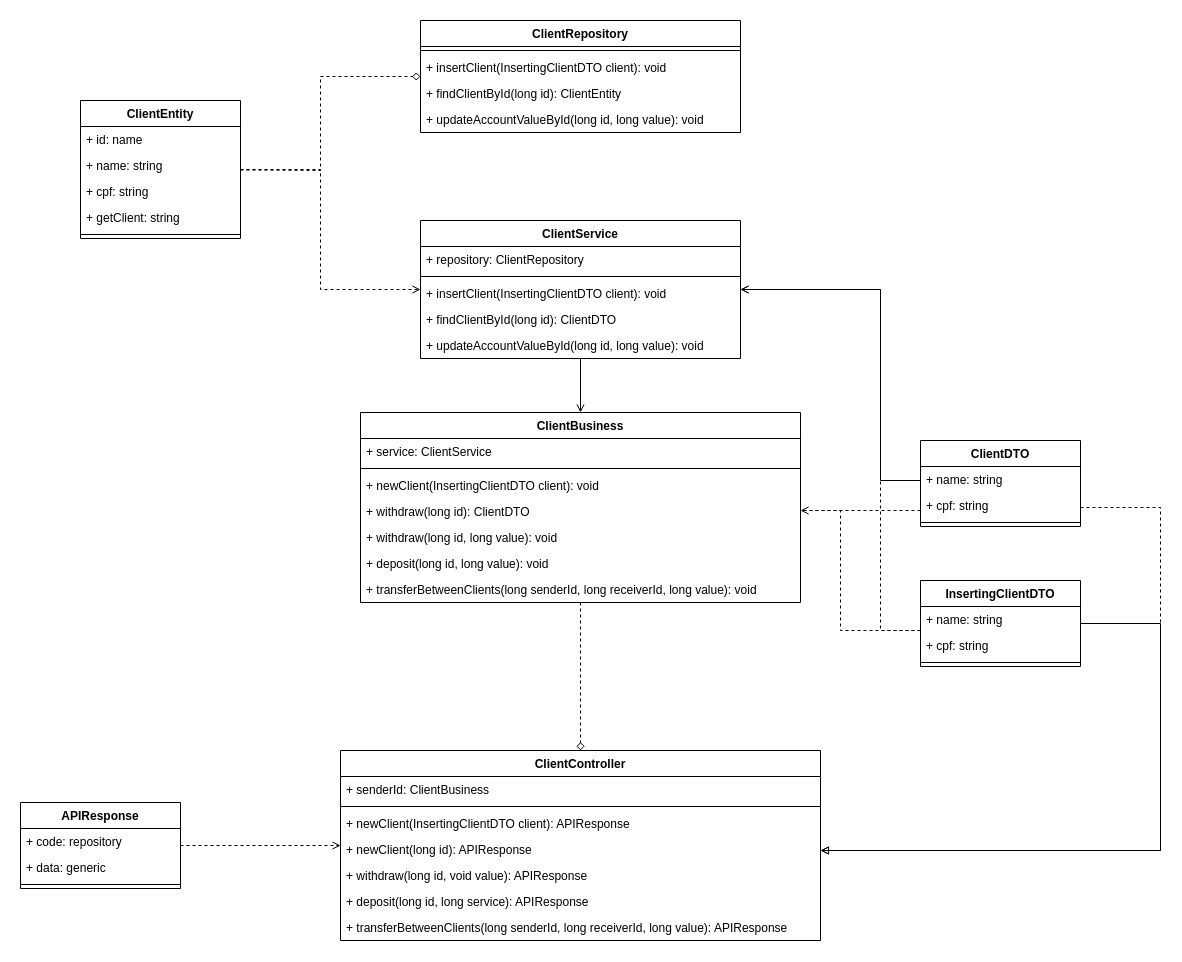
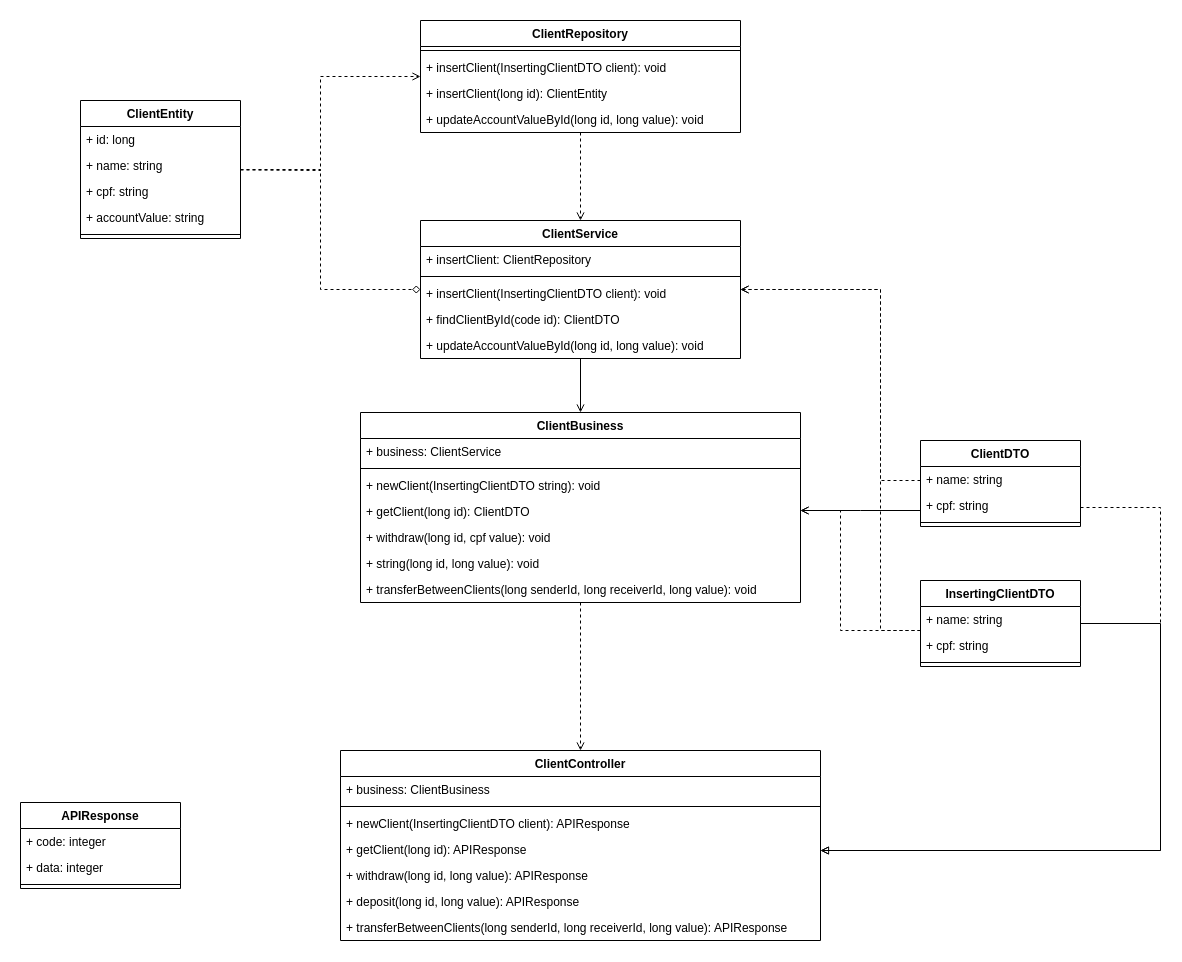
(412, 77) -> (414, 77)
(539, 95) -> (532, 95)
(114, 141) -> (112, 141)
none -> (581, 176)
(141, 219) -> (153, 219)
(516, 261) -> (520, 261)
(414, 290) -> (411, 290)
(530, 321) -> (532, 321)
(436, 453) -> (440, 453)
(901, 481) -> (901, 481)
(497, 487) -> (499, 487)
(882, 511) -> (882, 511)
(453, 513) -> (455, 513)
(841, 513) -> (841, 513)
(471, 539) -> (469, 539)
(467, 565) -> (464, 565)
(581, 742) -> (581, 744)
(425, 791) -> (423, 791)
(81, 843) -> (71, 843)
(260, 846) -> none
(445, 851) -> (445, 851)
(71, 869) -> (71, 869)
(476, 877) -> (476, 877)
(479, 903) -> (472, 903)
